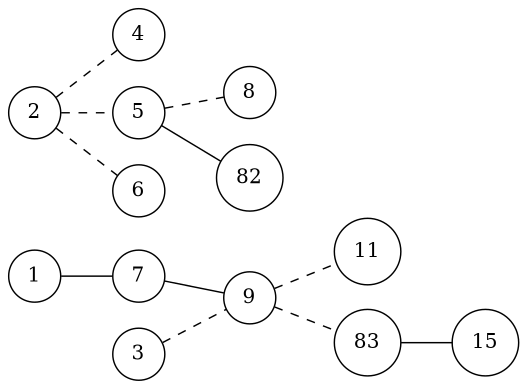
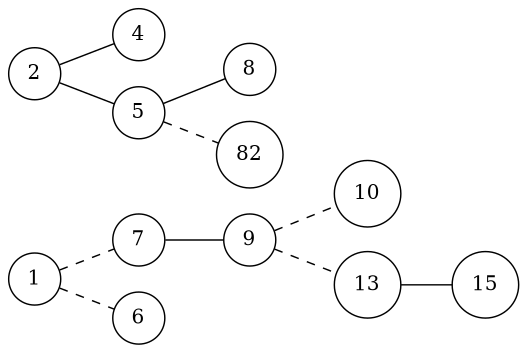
(87, 74) -> (87, 54)
(194, 103) -> (194, 91)
(87, 113) -> (87, 93)
(191, 143) -> (191, 133)
(87, 152) -> (87, 299)
(368, 252) -> (368, 194)
(87, 276) -> (87, 260)
(368, 343) -> (368, 285)
(139, 354) -> none
